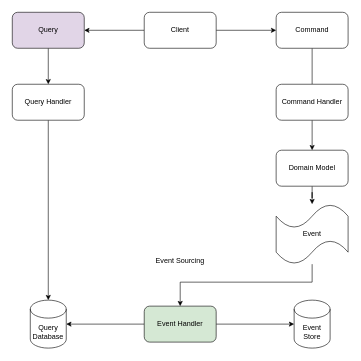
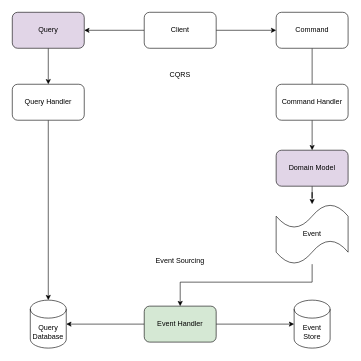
none -> (180, 75)
(312, 168) -> (312, 168)
